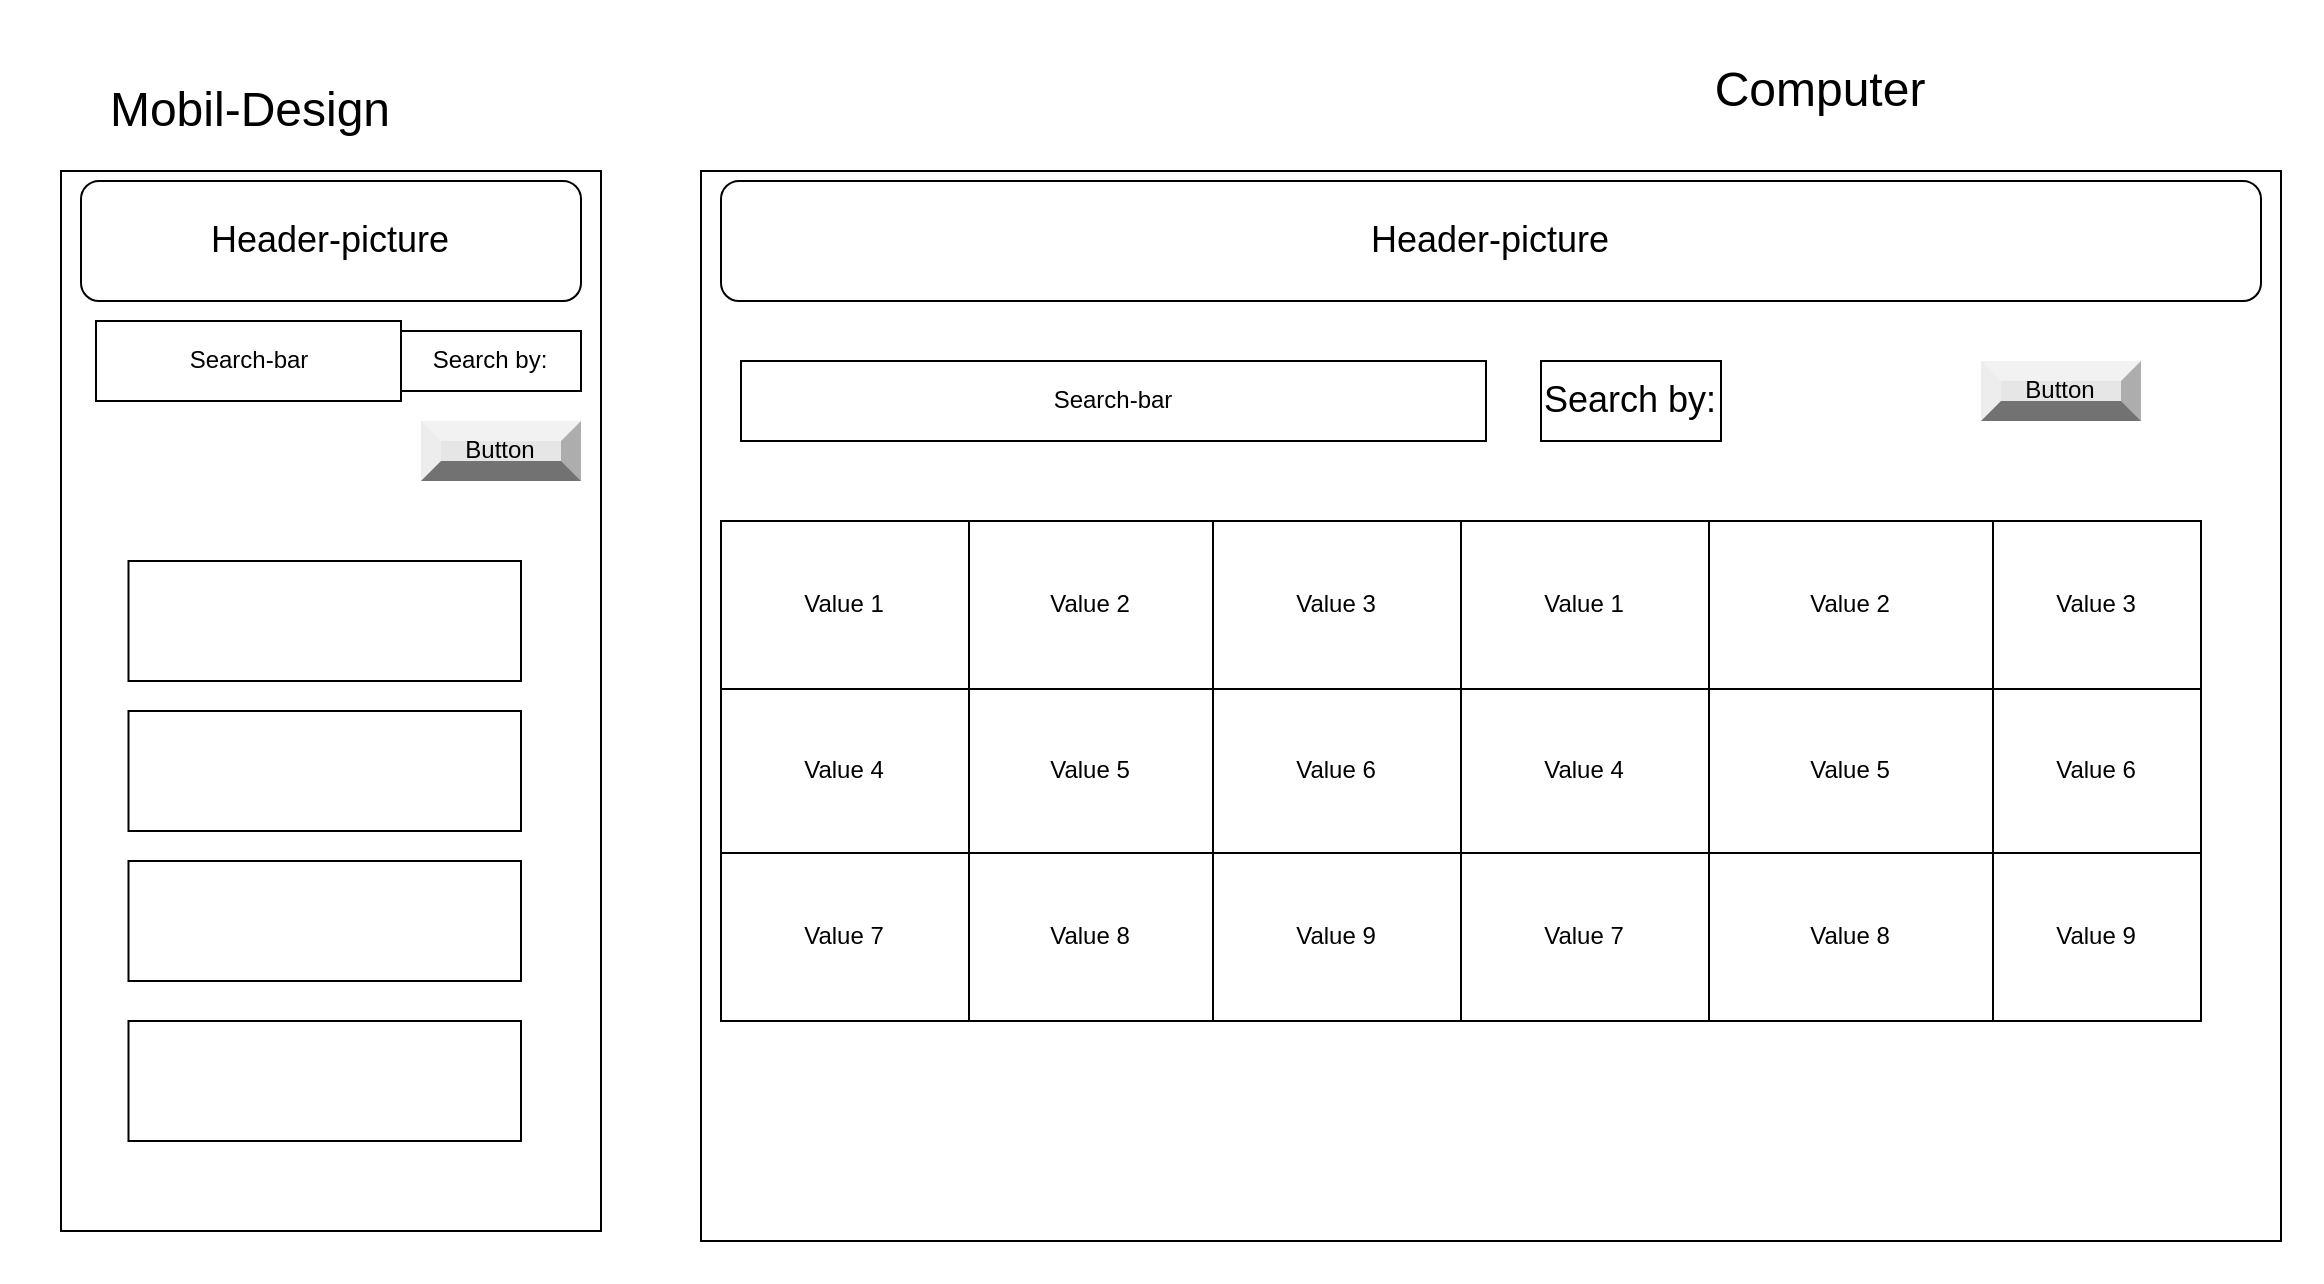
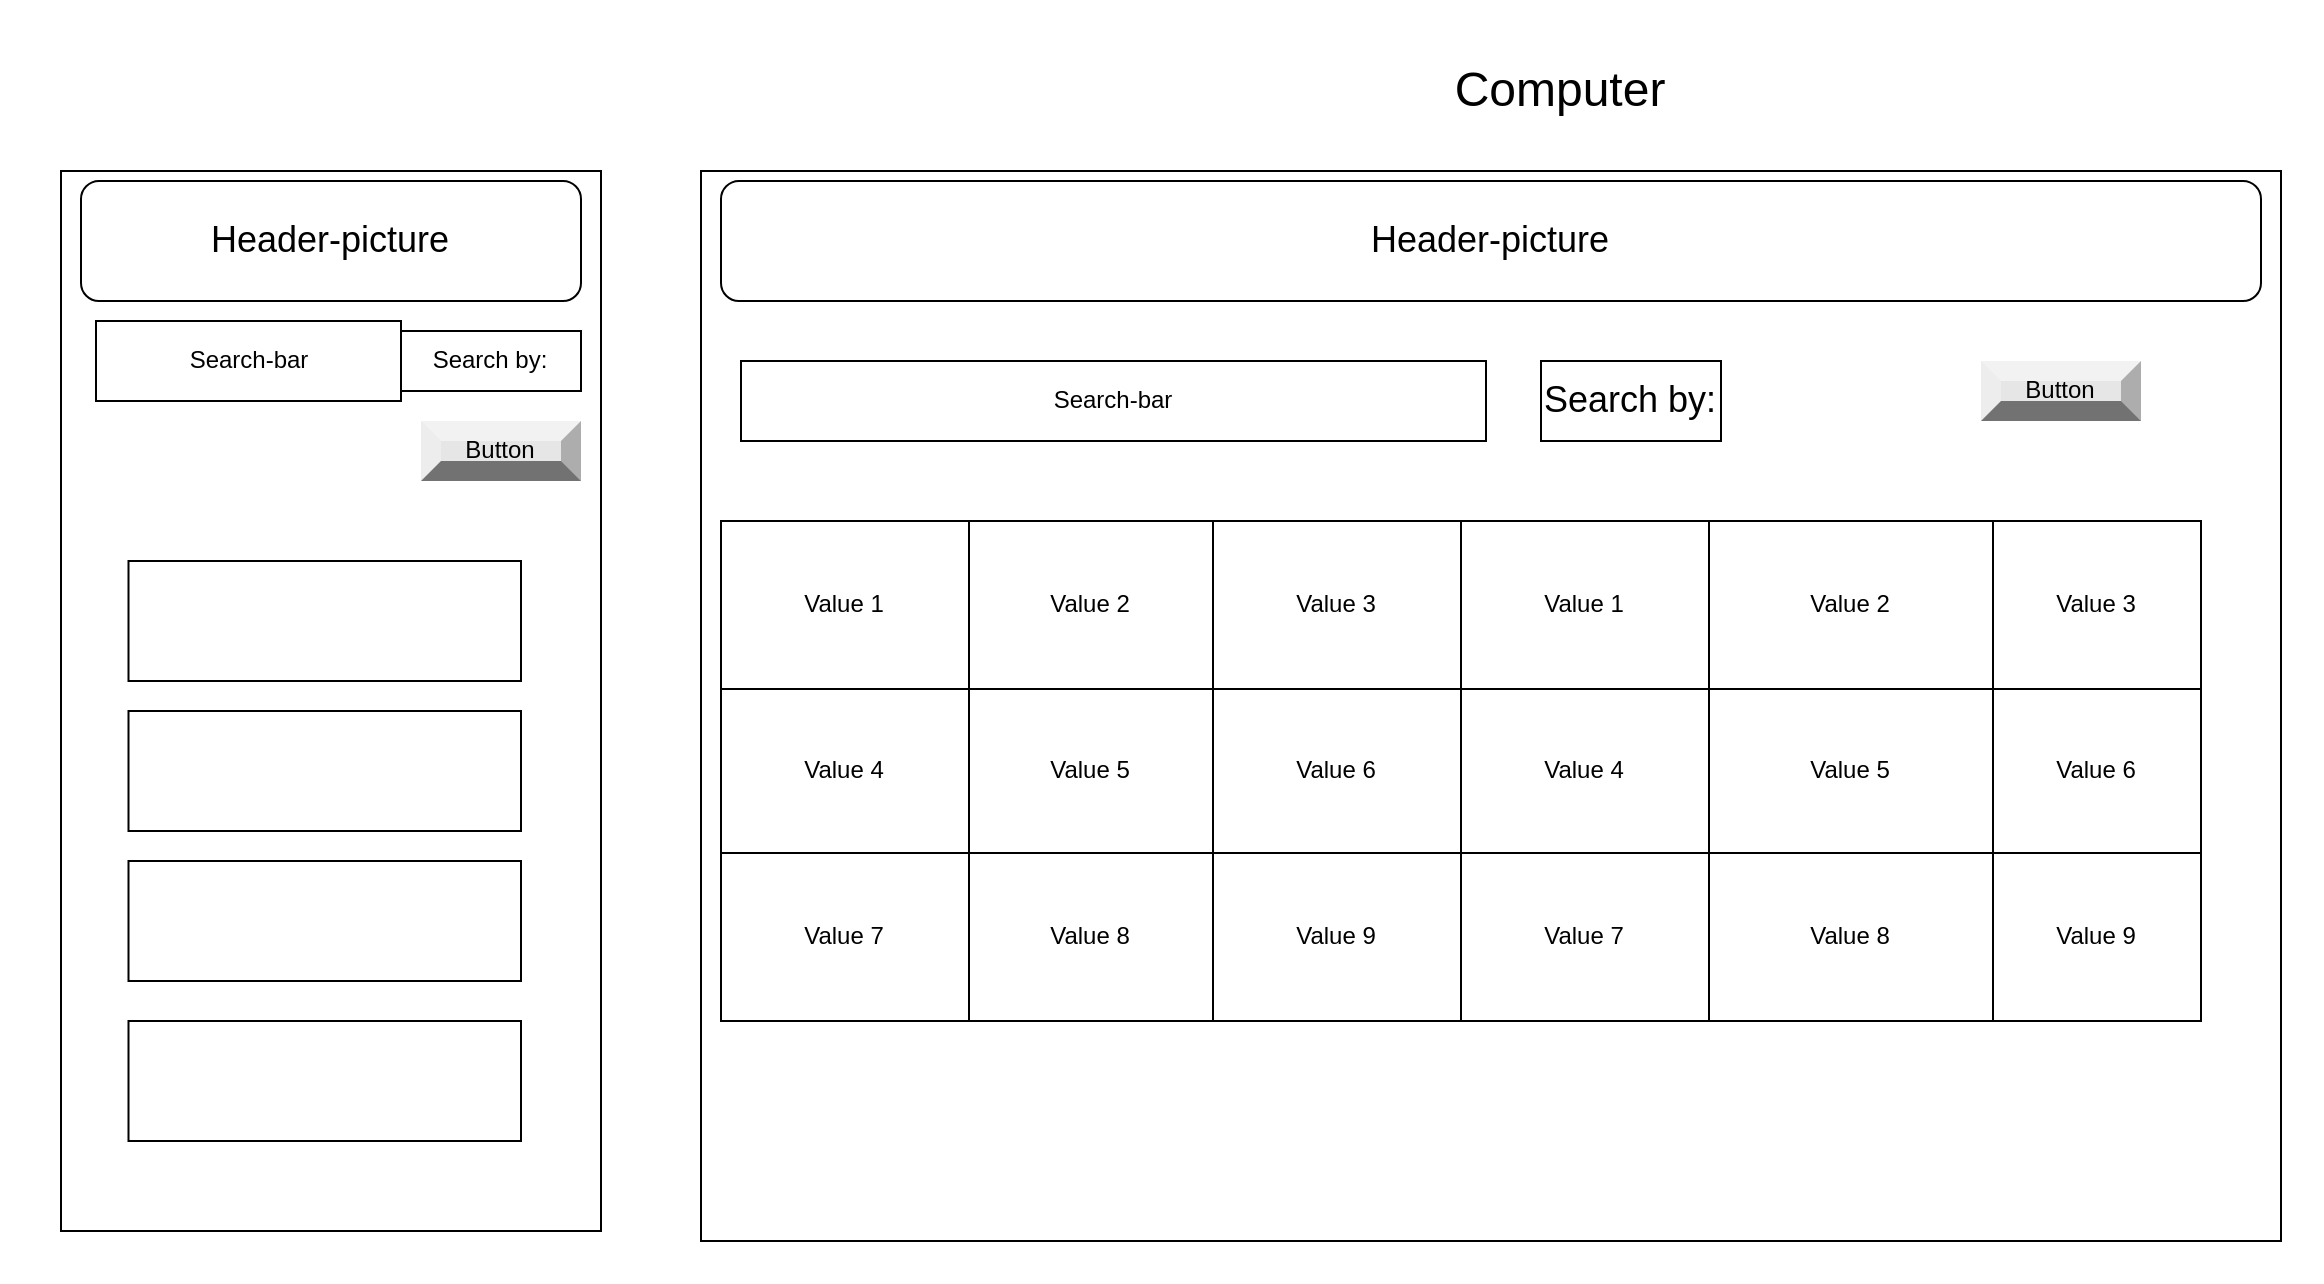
(1821, 91) -> (1561, 91)
(251, 111) -> none
